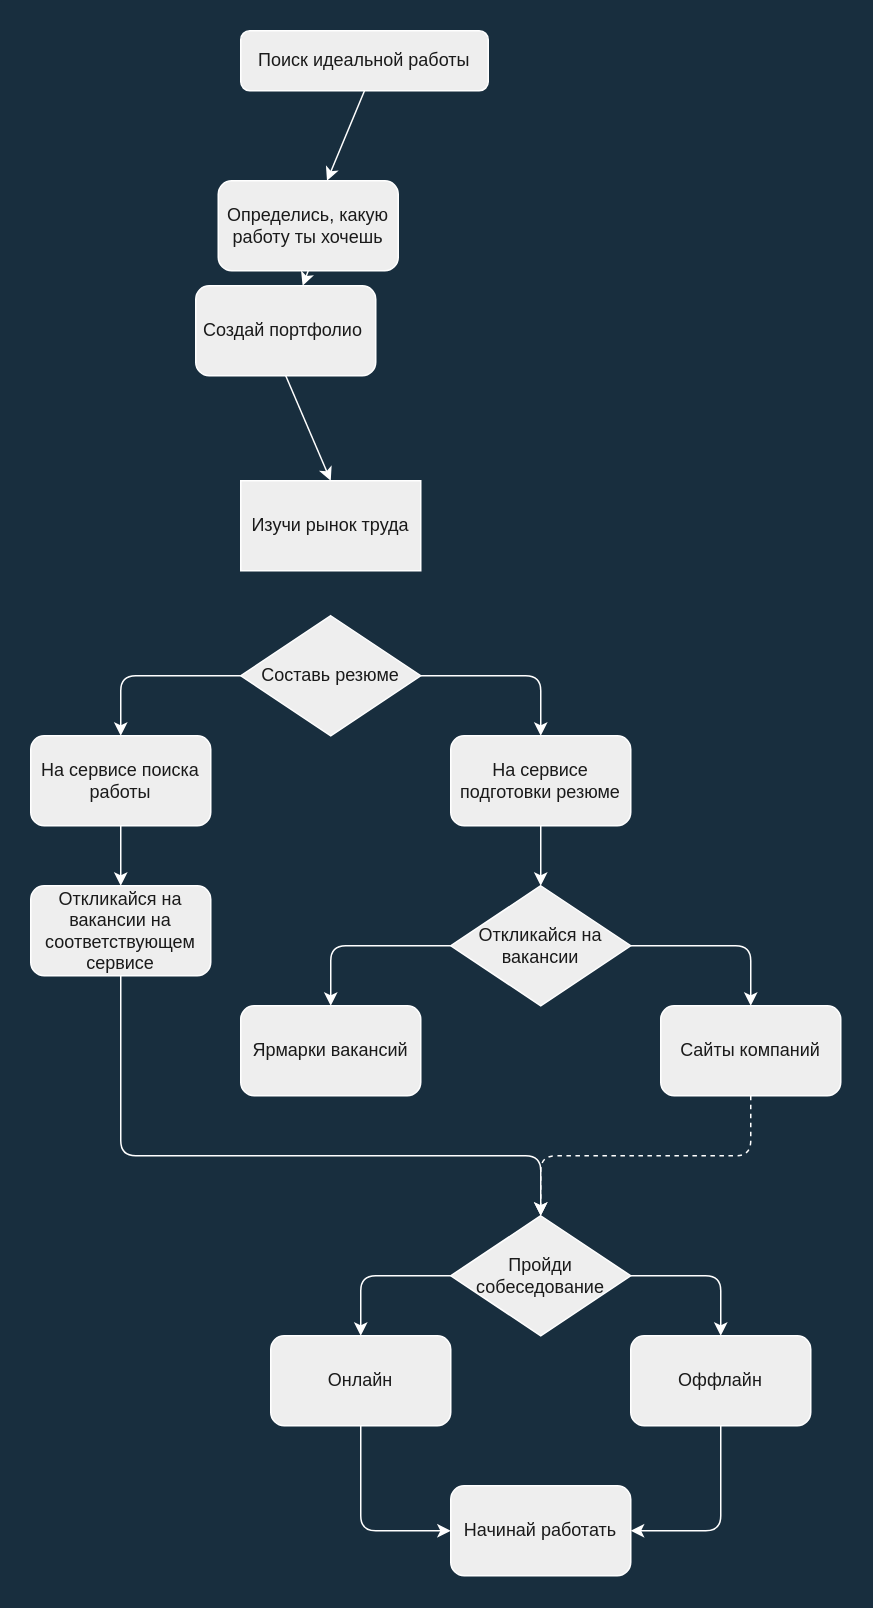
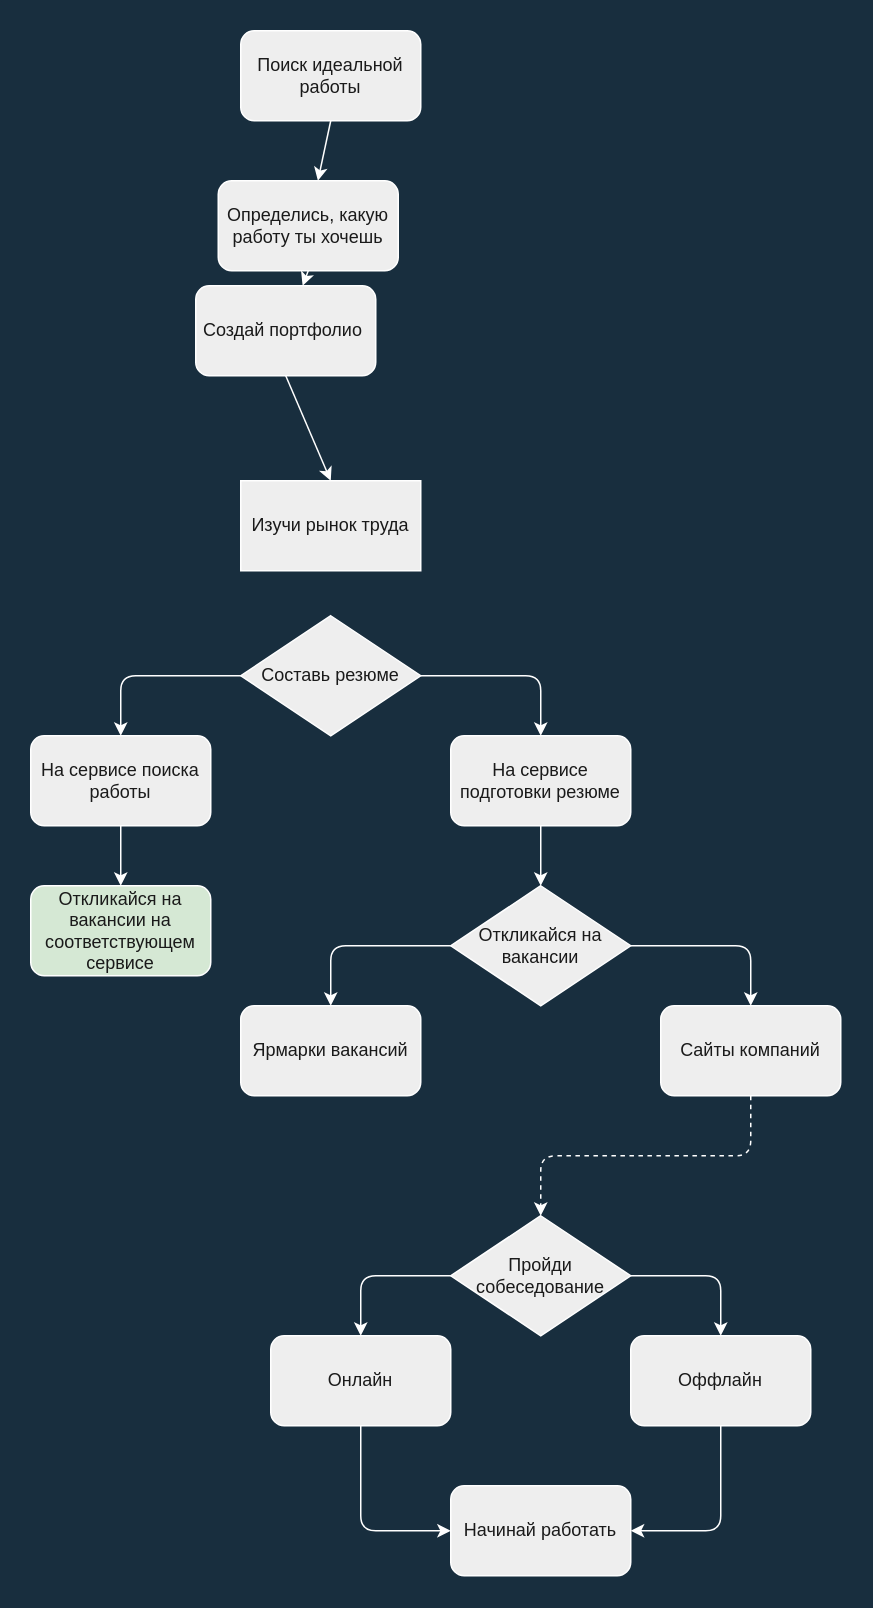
(365, 61) -> (331, 76)
(121, 931) -> (121, 931)
(245, 1156) -> none
